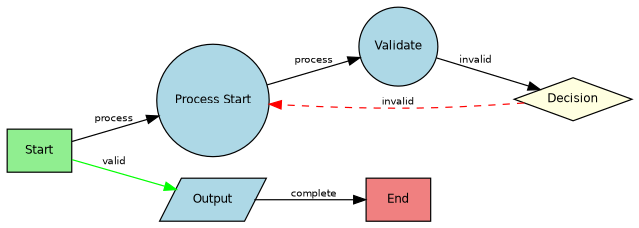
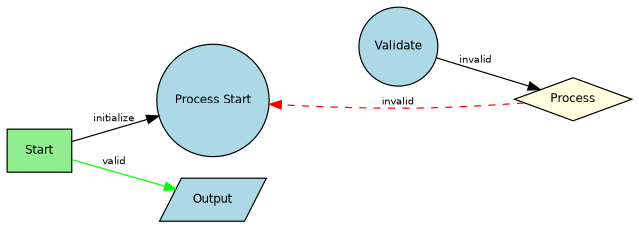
(308, 73) -> none
(573, 99) -> (573, 99)
(114, 119) -> (114, 119)
(398, 200) -> none
